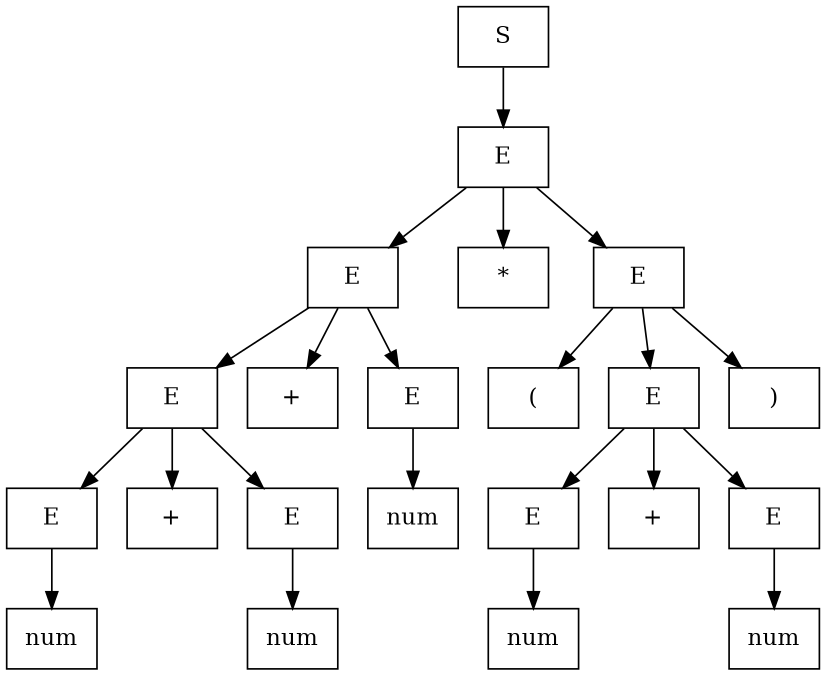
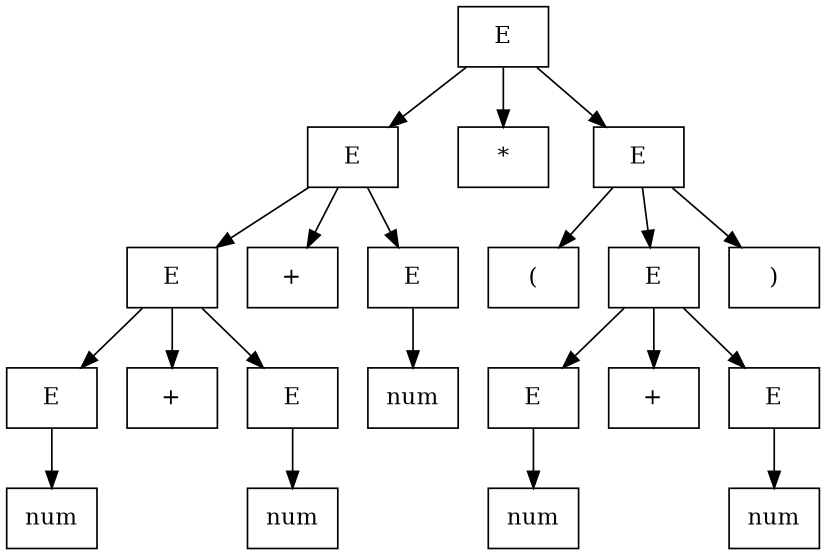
(503, 37) -> none
